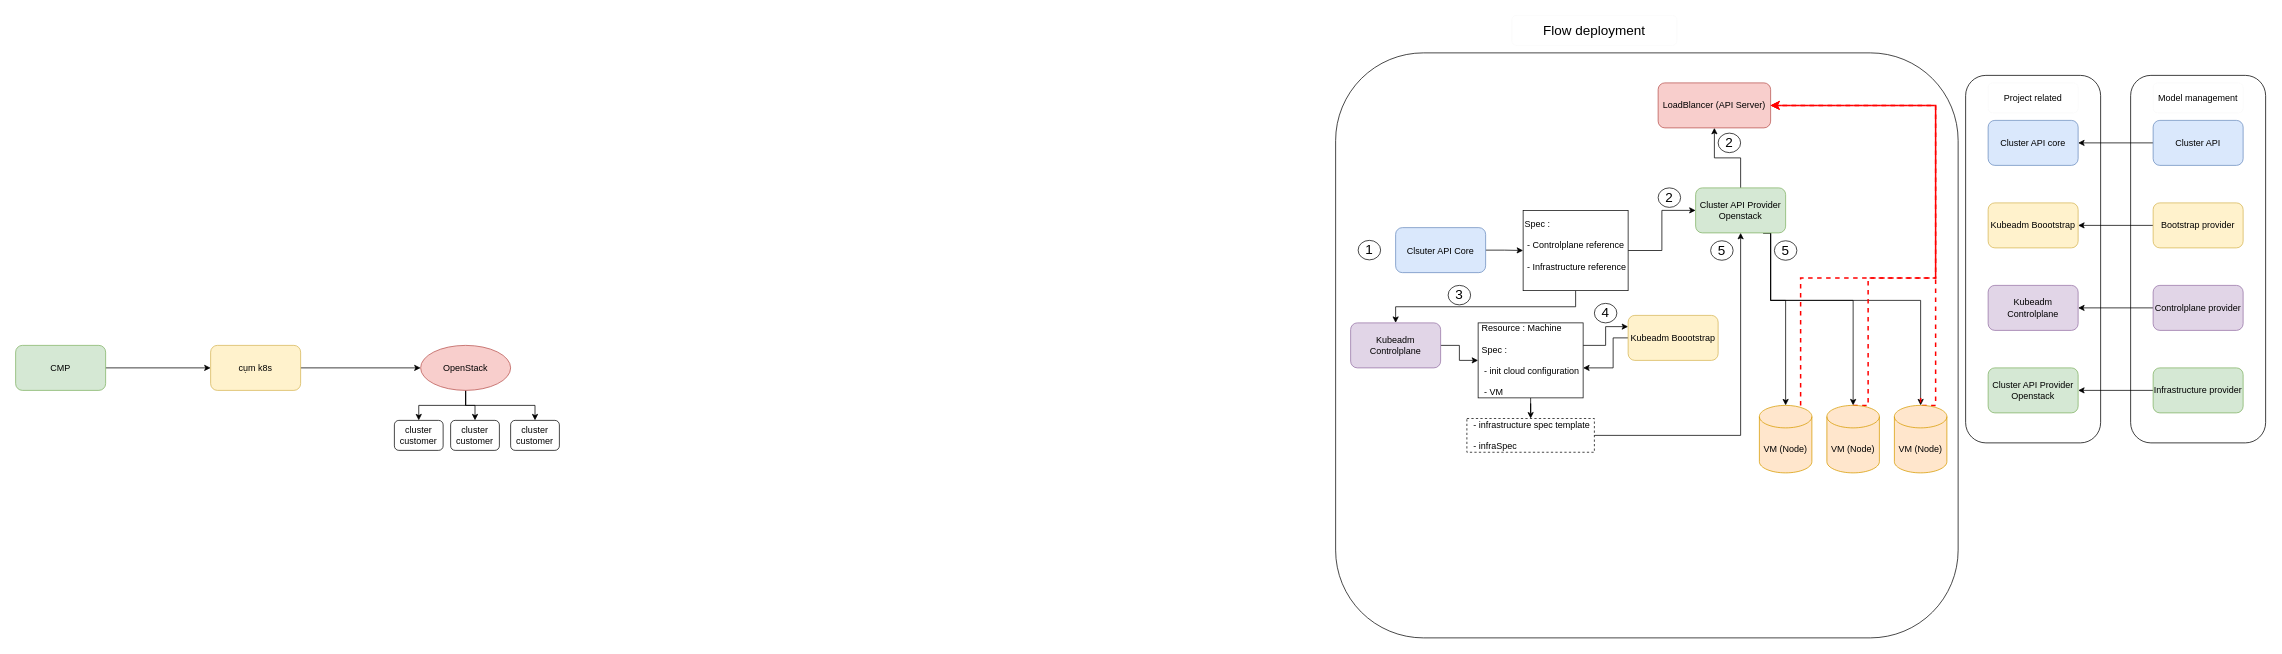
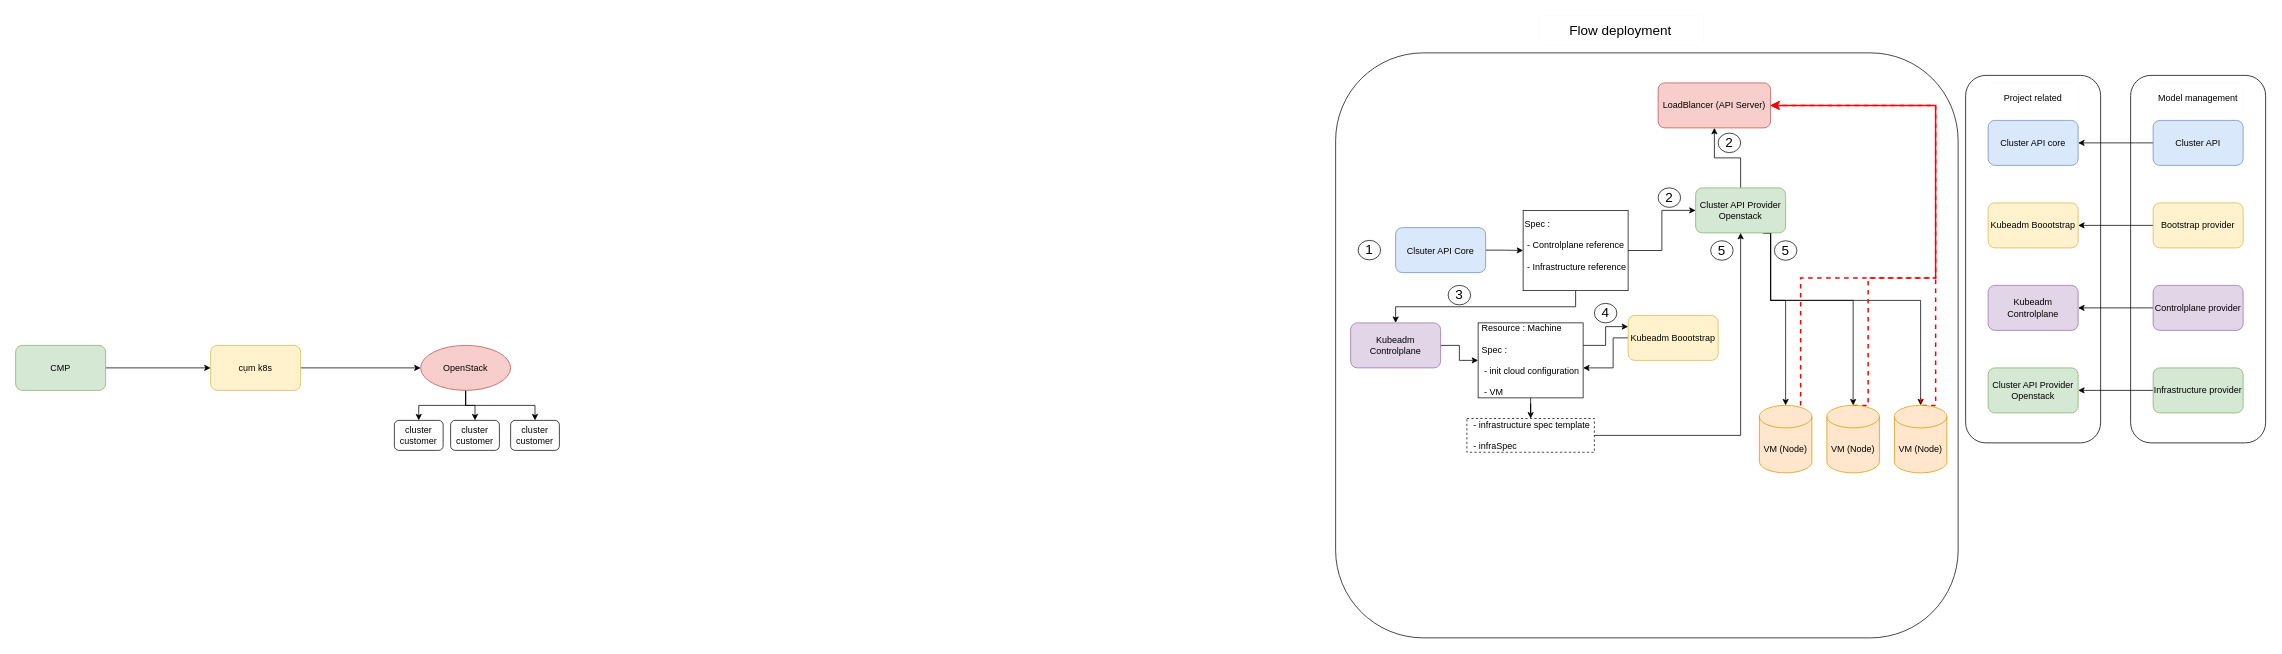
(1594, 30) -> (1620, 30)
